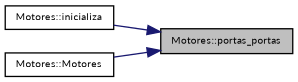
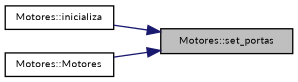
(227, 41) -> (227, 41)
